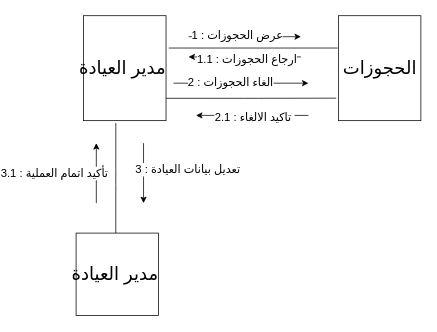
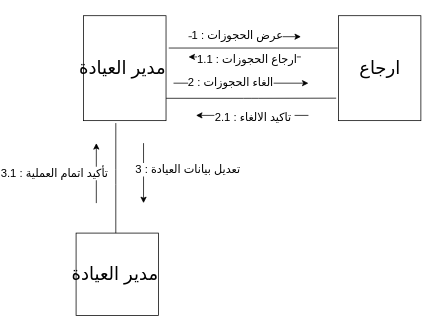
(380, 68) -> (380, 68)
